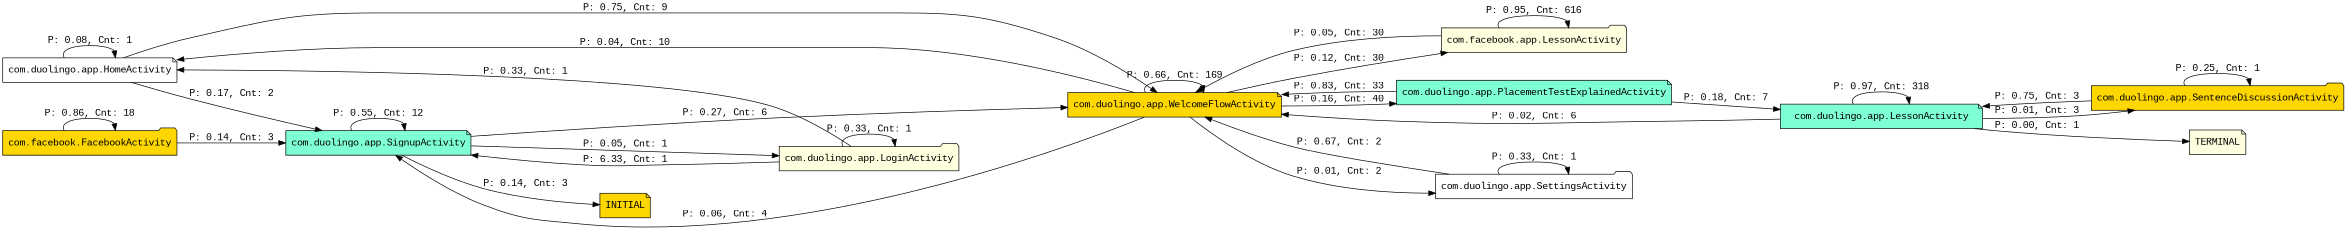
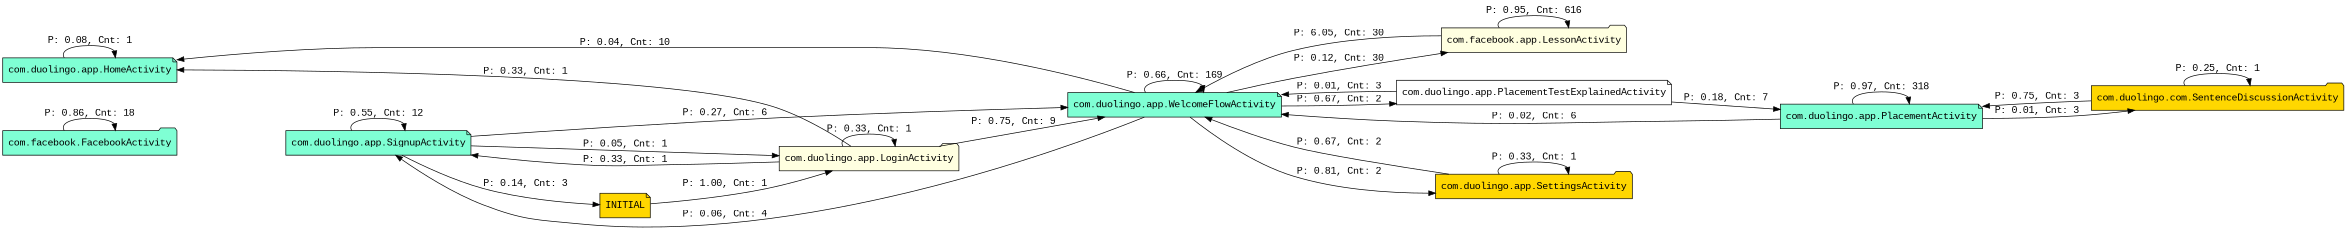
(643, 13) -> (1018, 132)
(1339, 33) -> (1339, 33)
(90, 70) -> (90, 70)
(1339, 86) -> (1339, 86)
(1534, 93) -> (1534, 93)
(2218, 98) -> (2218, 98)
(1339, 99) -> (1339, 99)
(1175, 105) -> (1175, 105)
(223, 107) -> none
(1881, 116) -> (1881, 116)
(2218, 142) -> none
(90, 143) -> (90, 143)
(228, 143) -> none
(625, 160) -> (625, 160)
(1339, 171) -> (1339, 171)
(1534, 186) -> (1534, 186)
none -> (739, 194)
